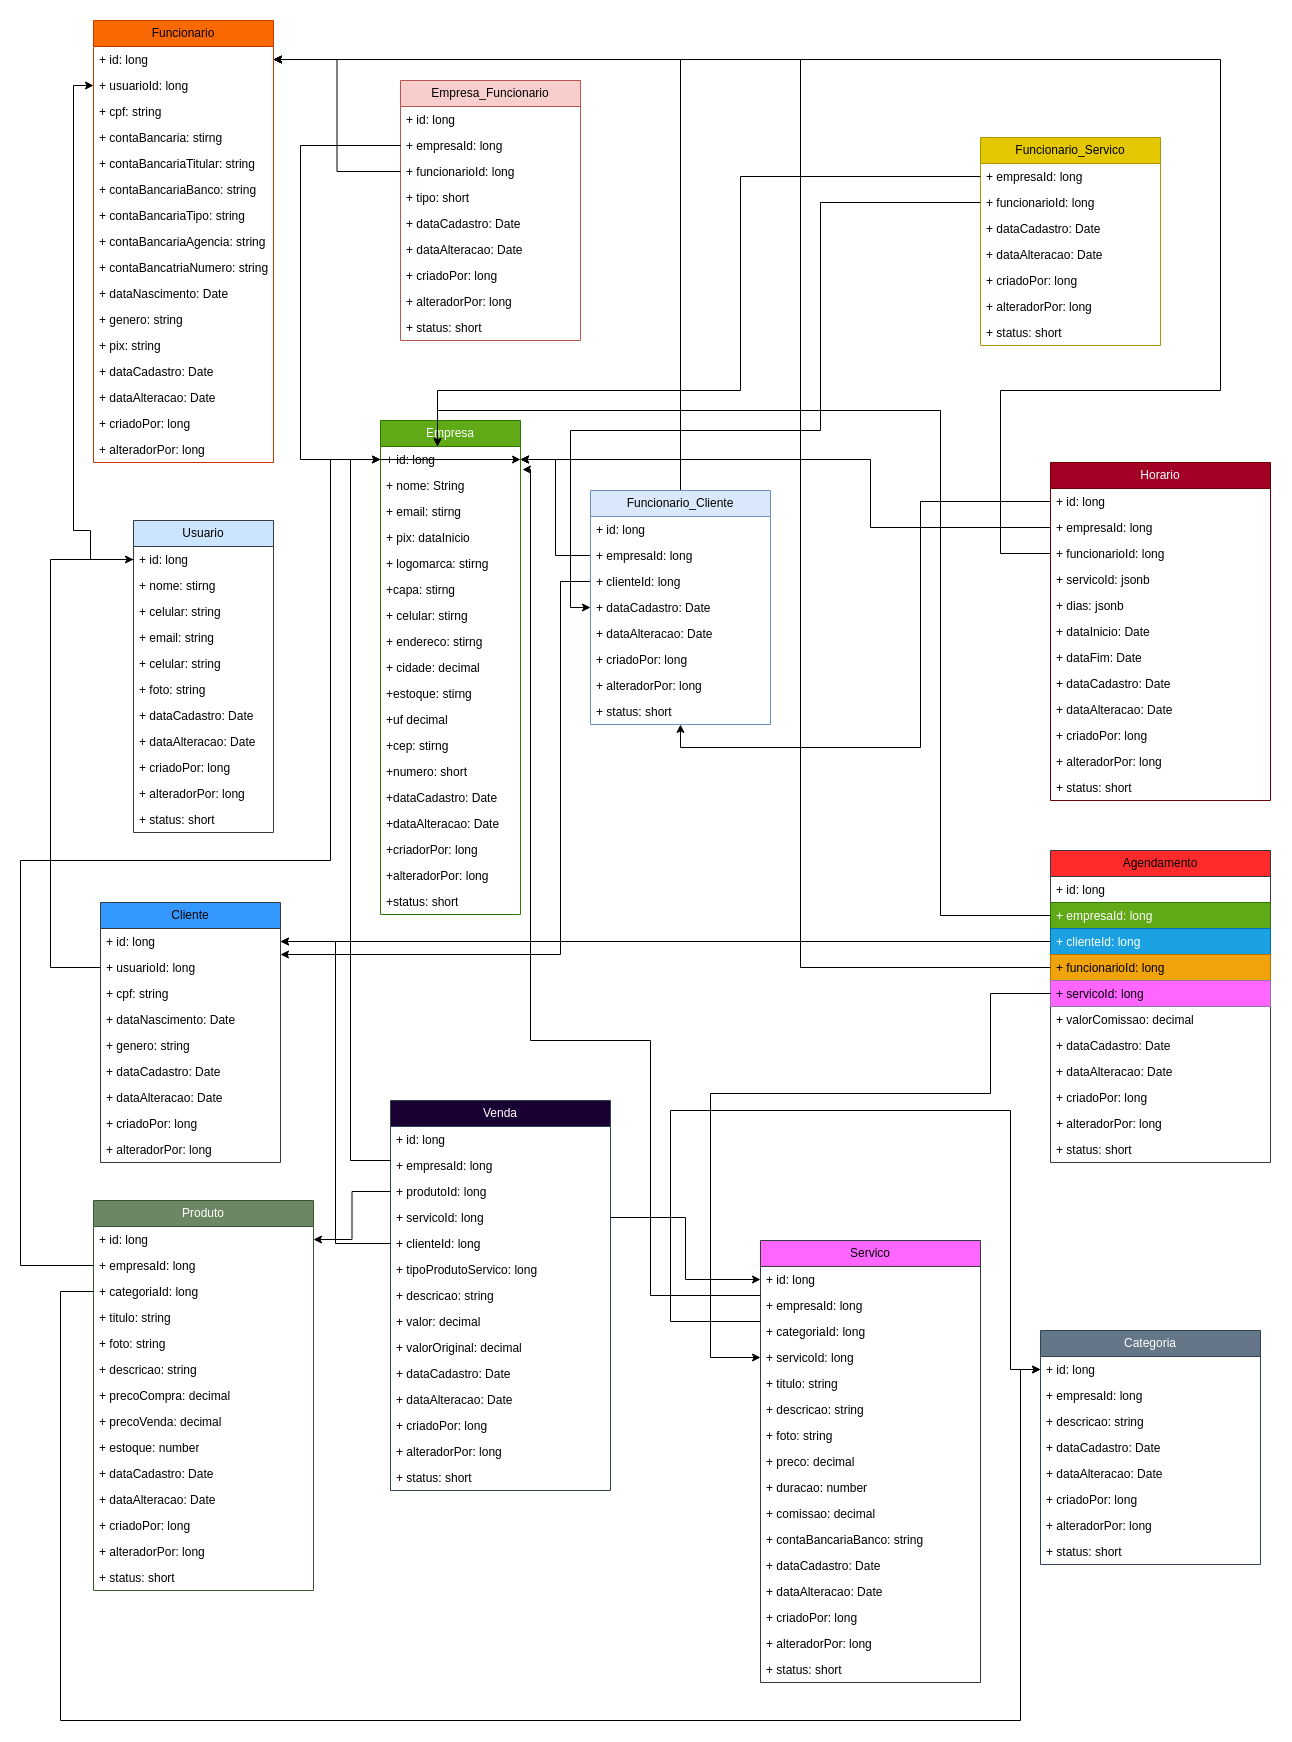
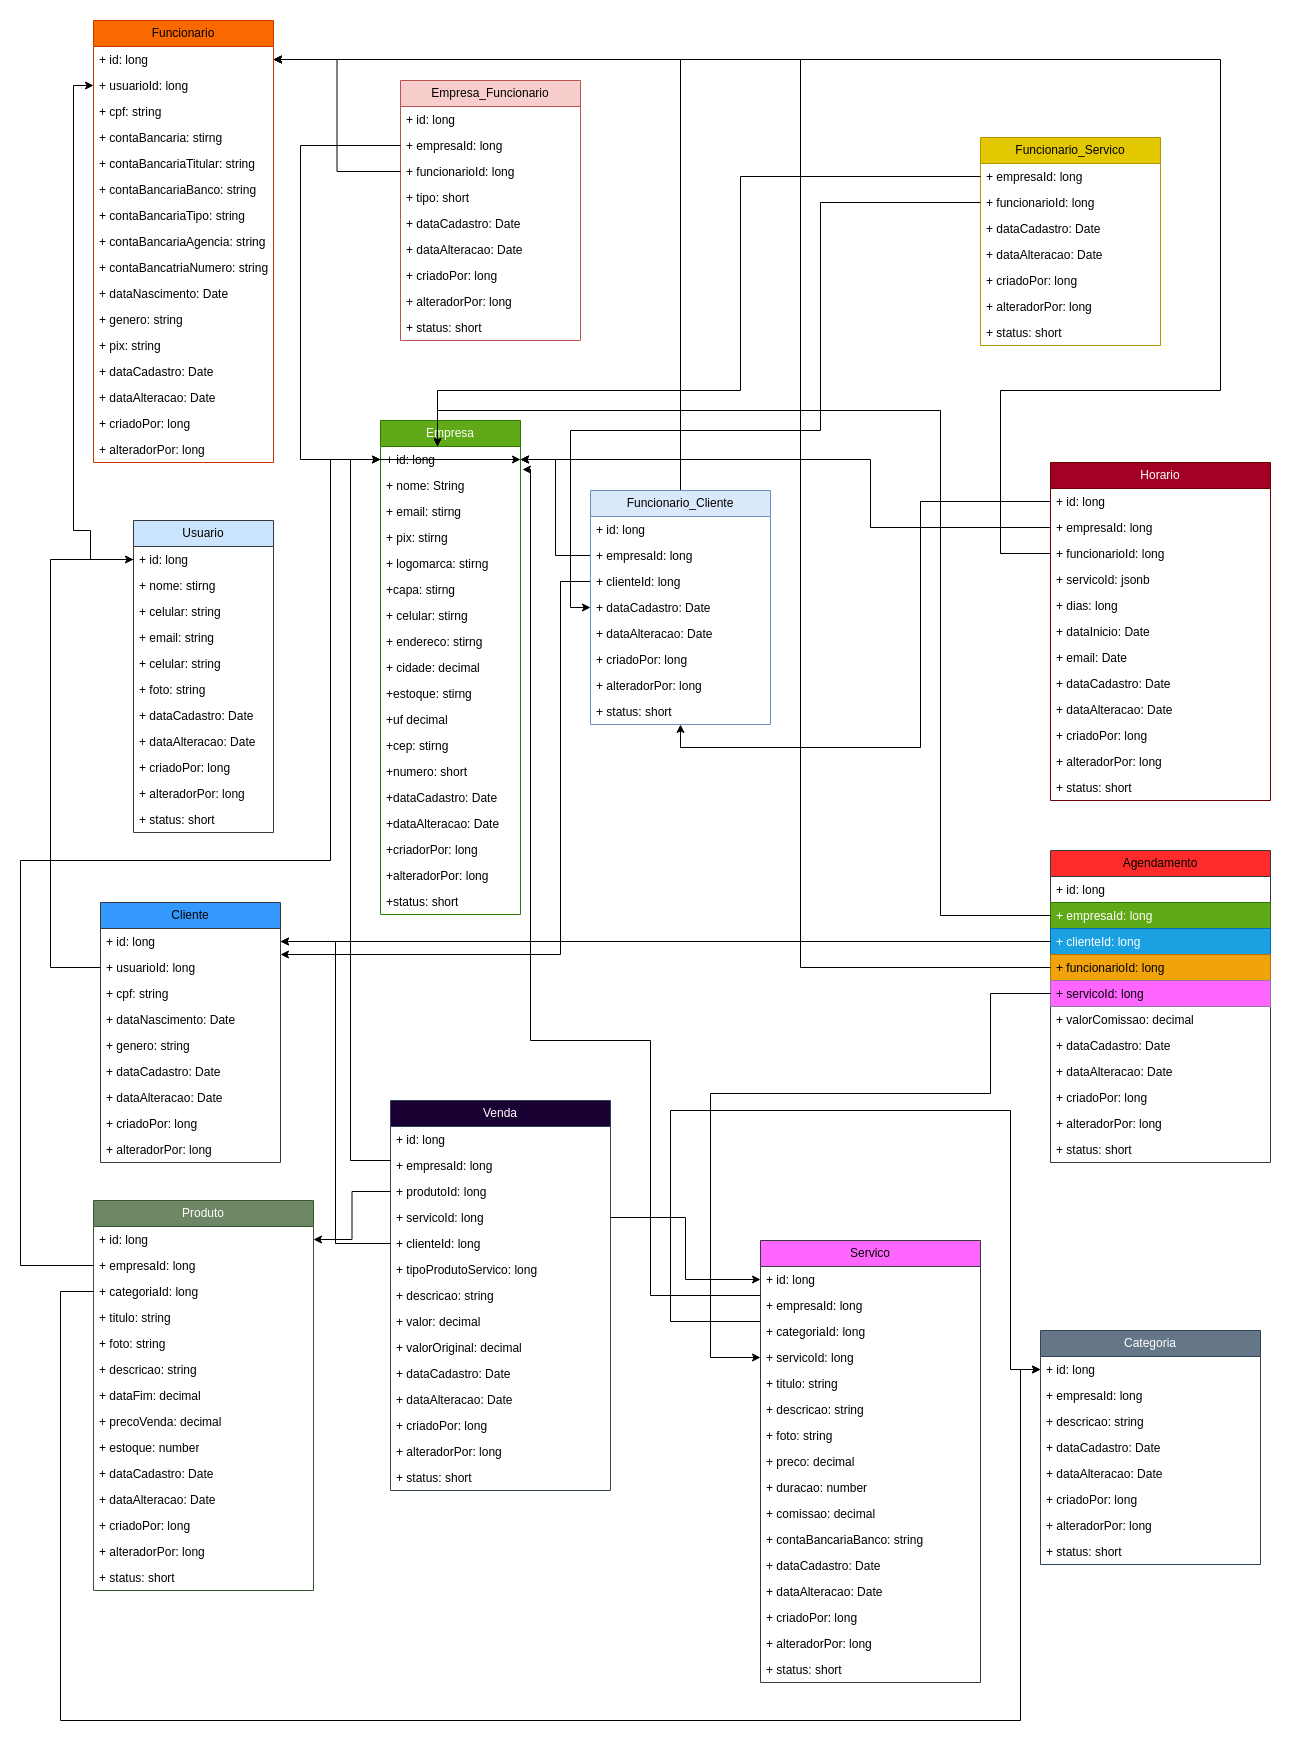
(434, 539) -> (422, 539)
(1096, 607) -> (1091, 607)
(1101, 659) -> (1092, 659)
(166, 1397) -> (151, 1397)
